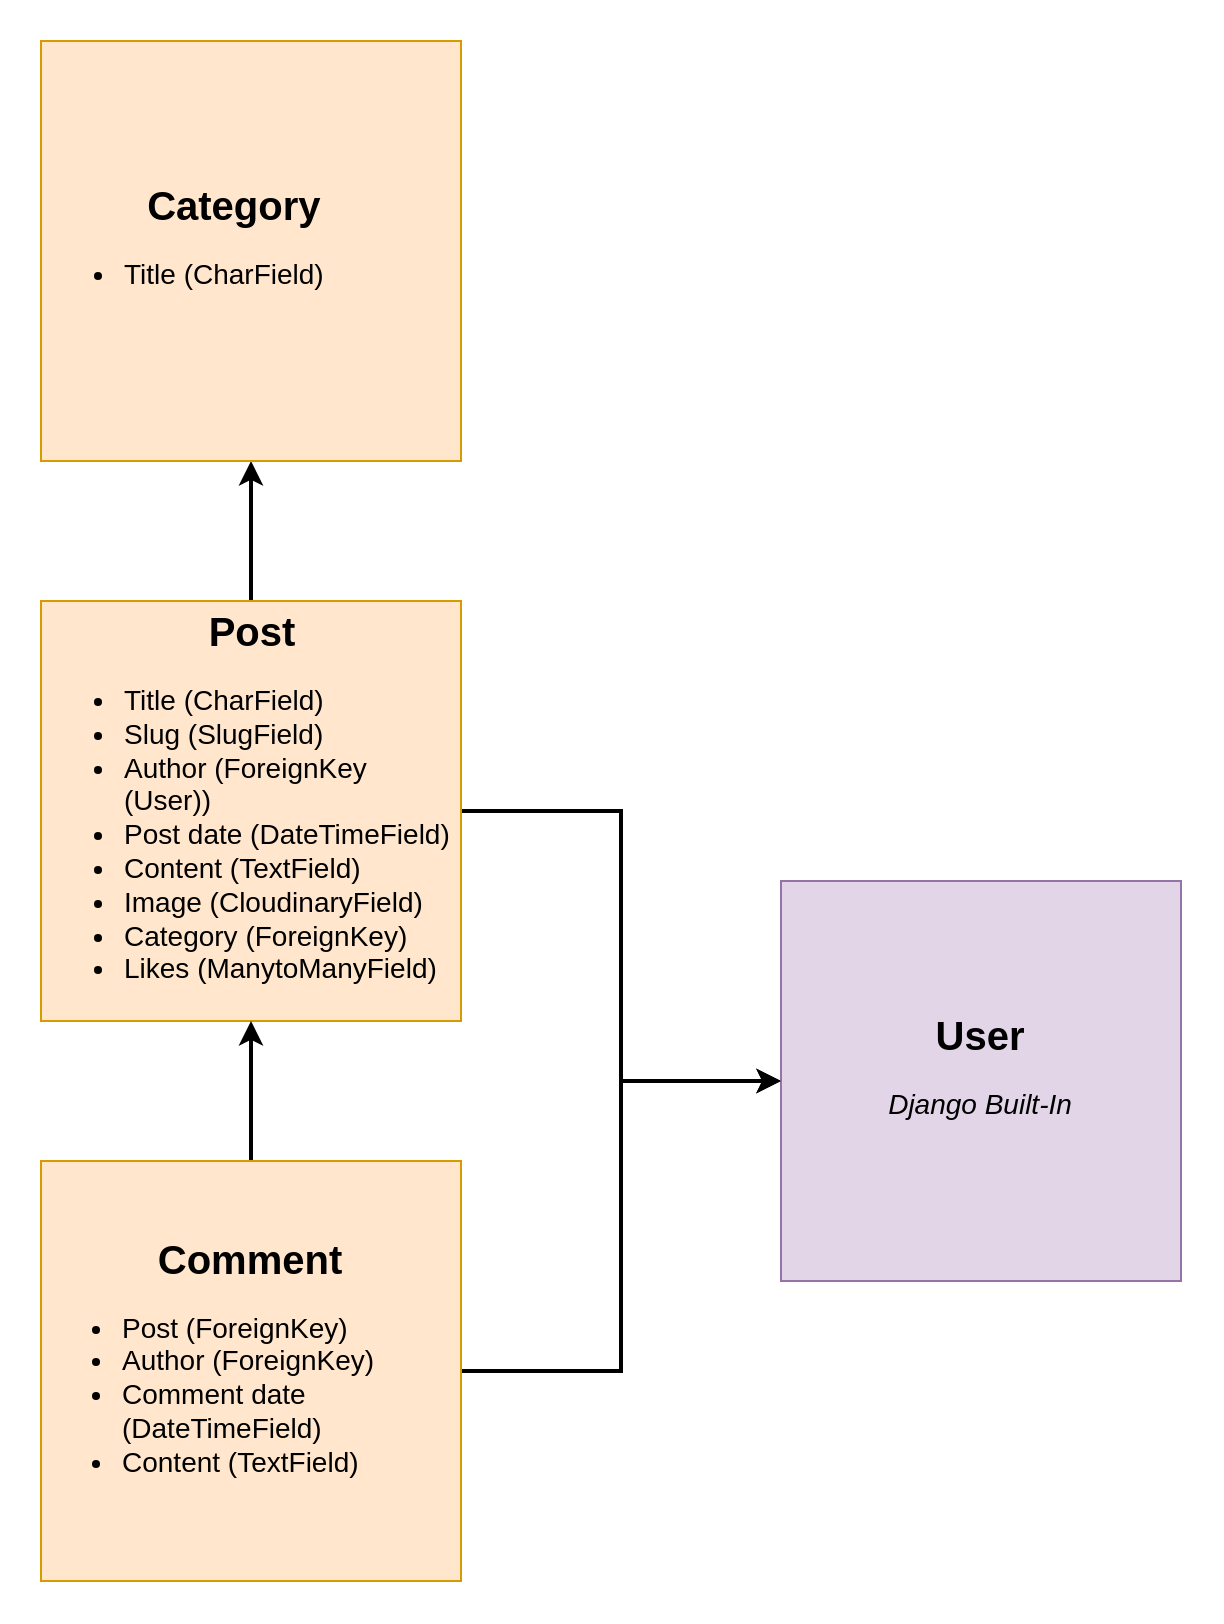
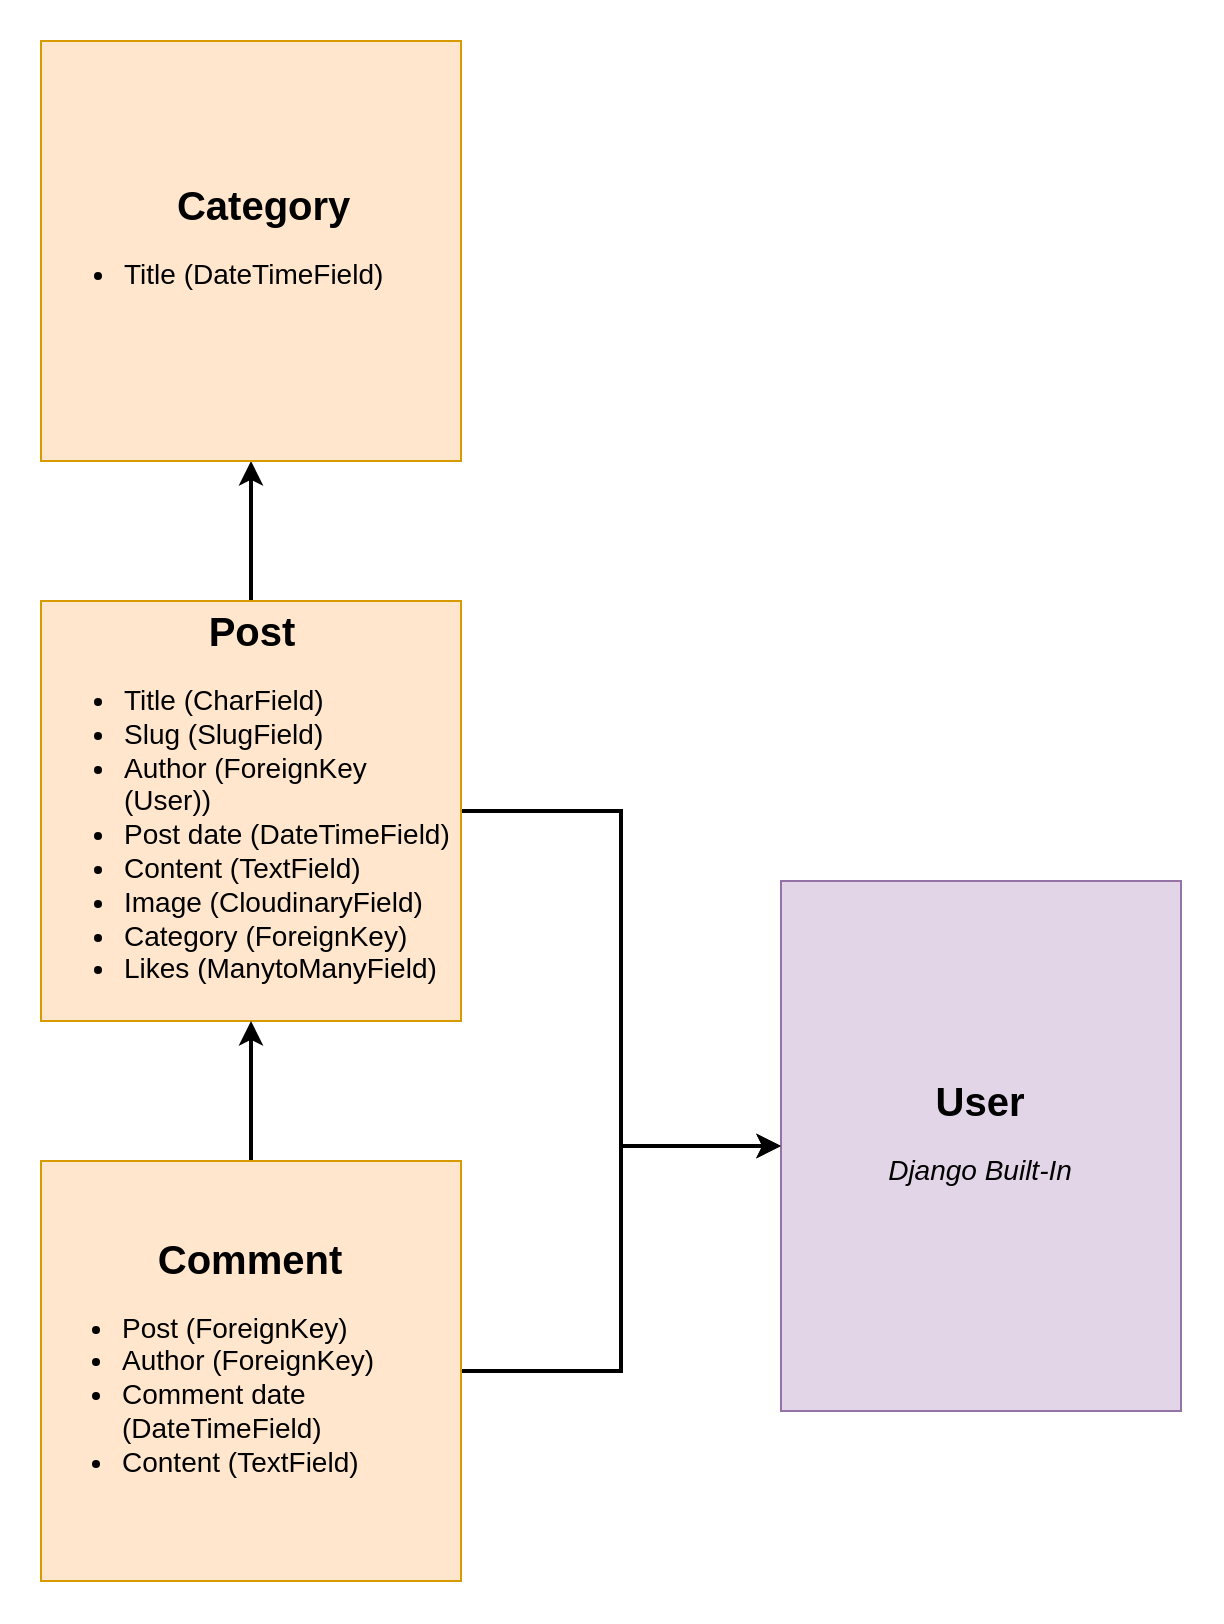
(144, 251) -> (167, 251)
(981, 1081) -> (981, 1146)
